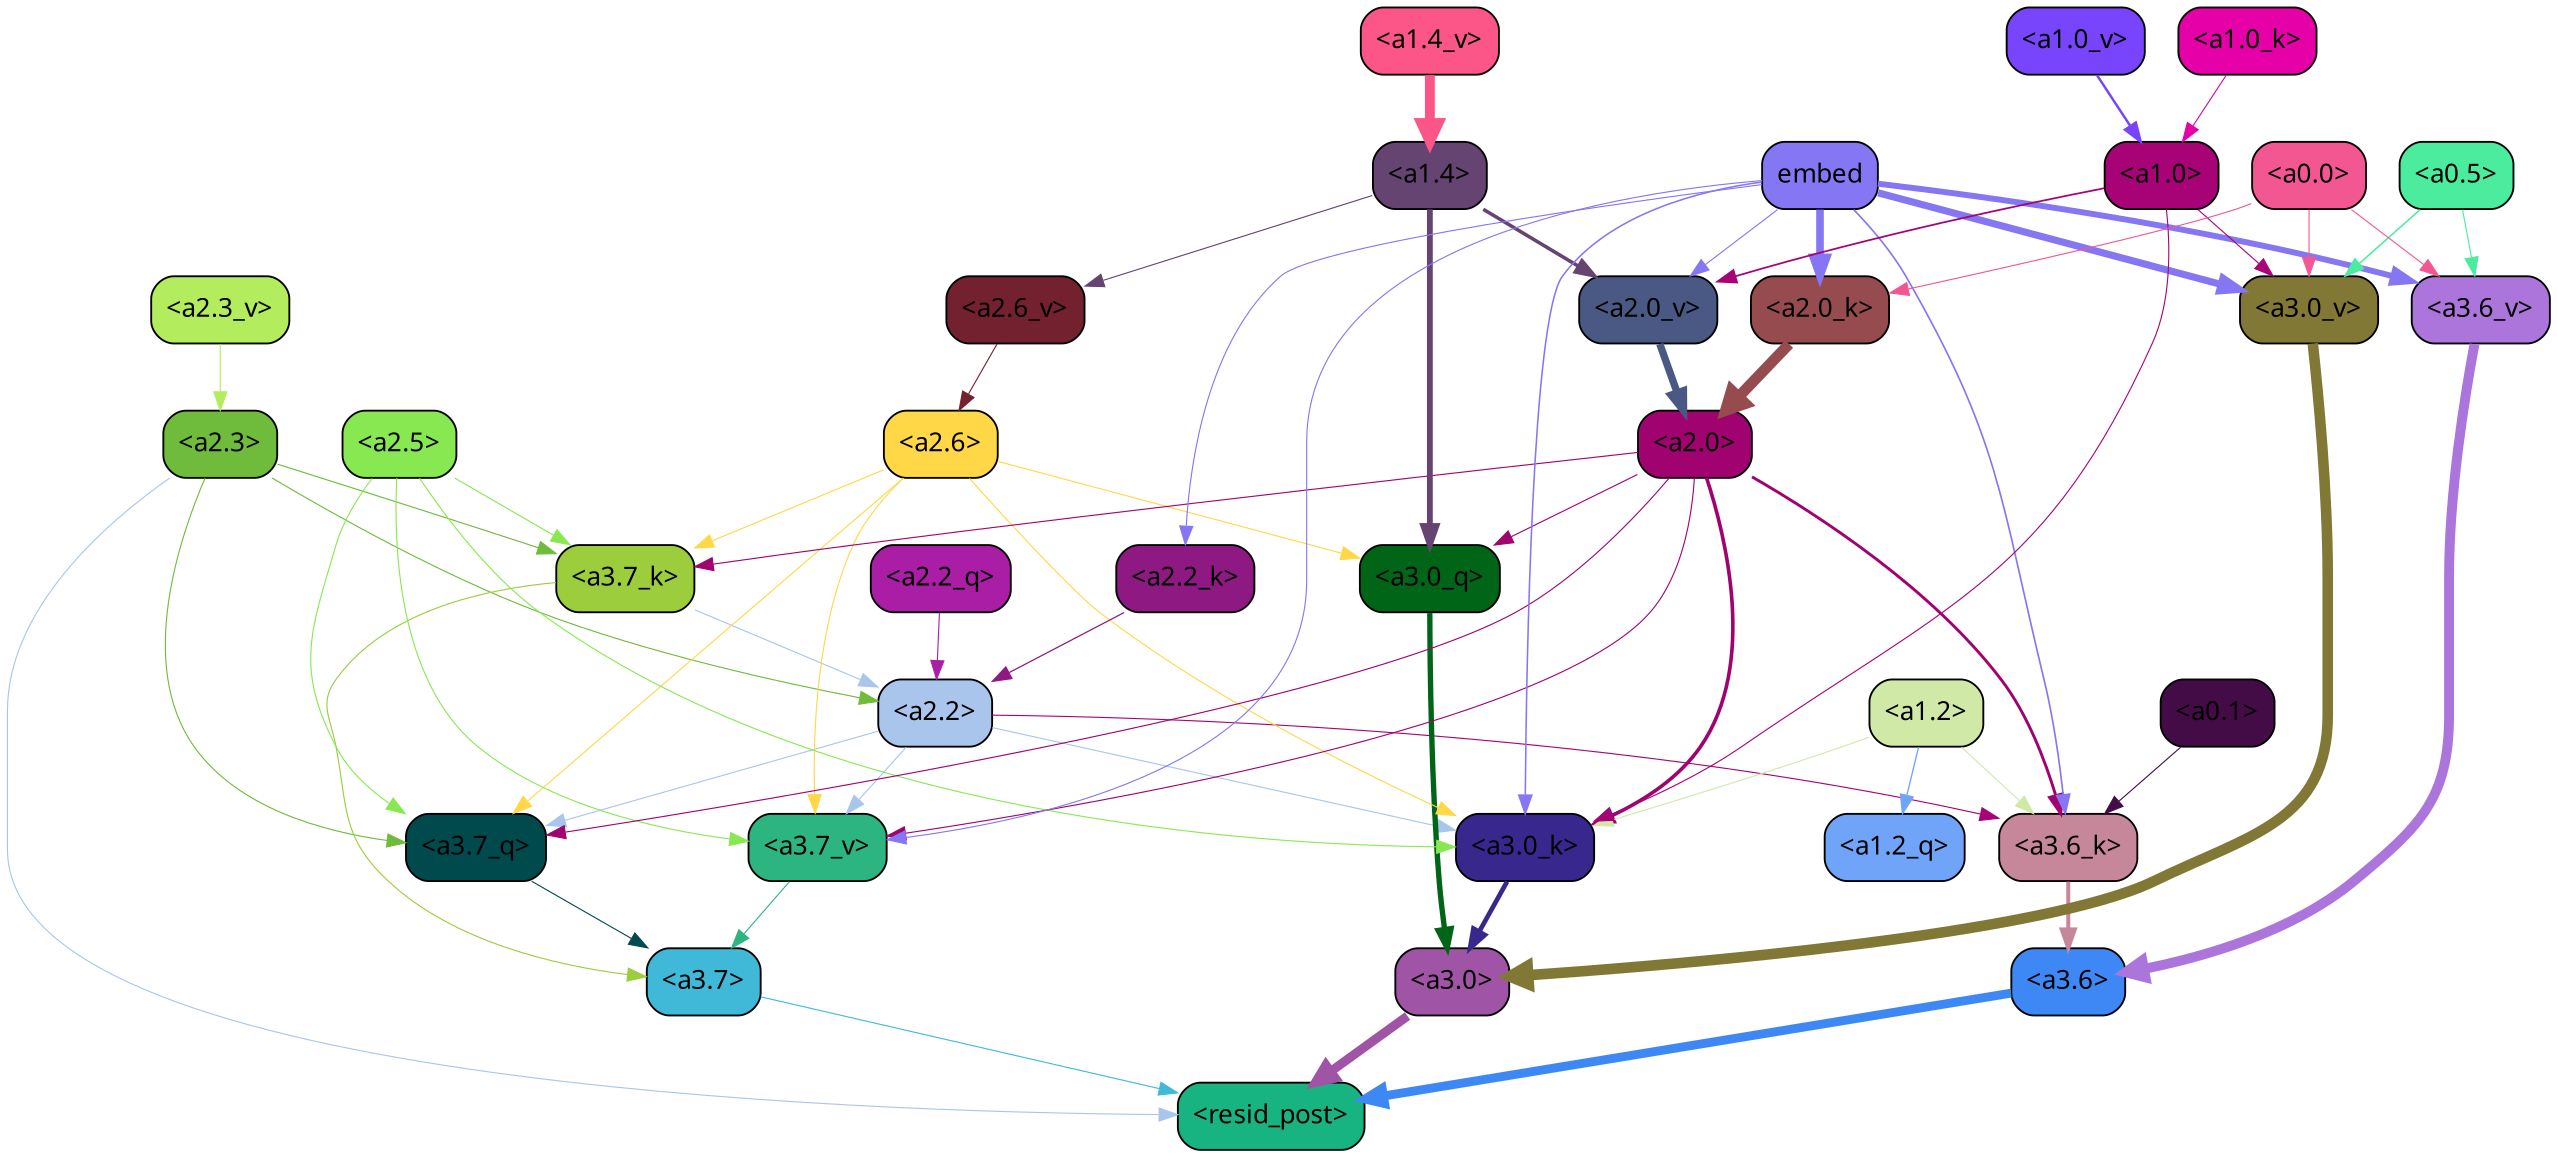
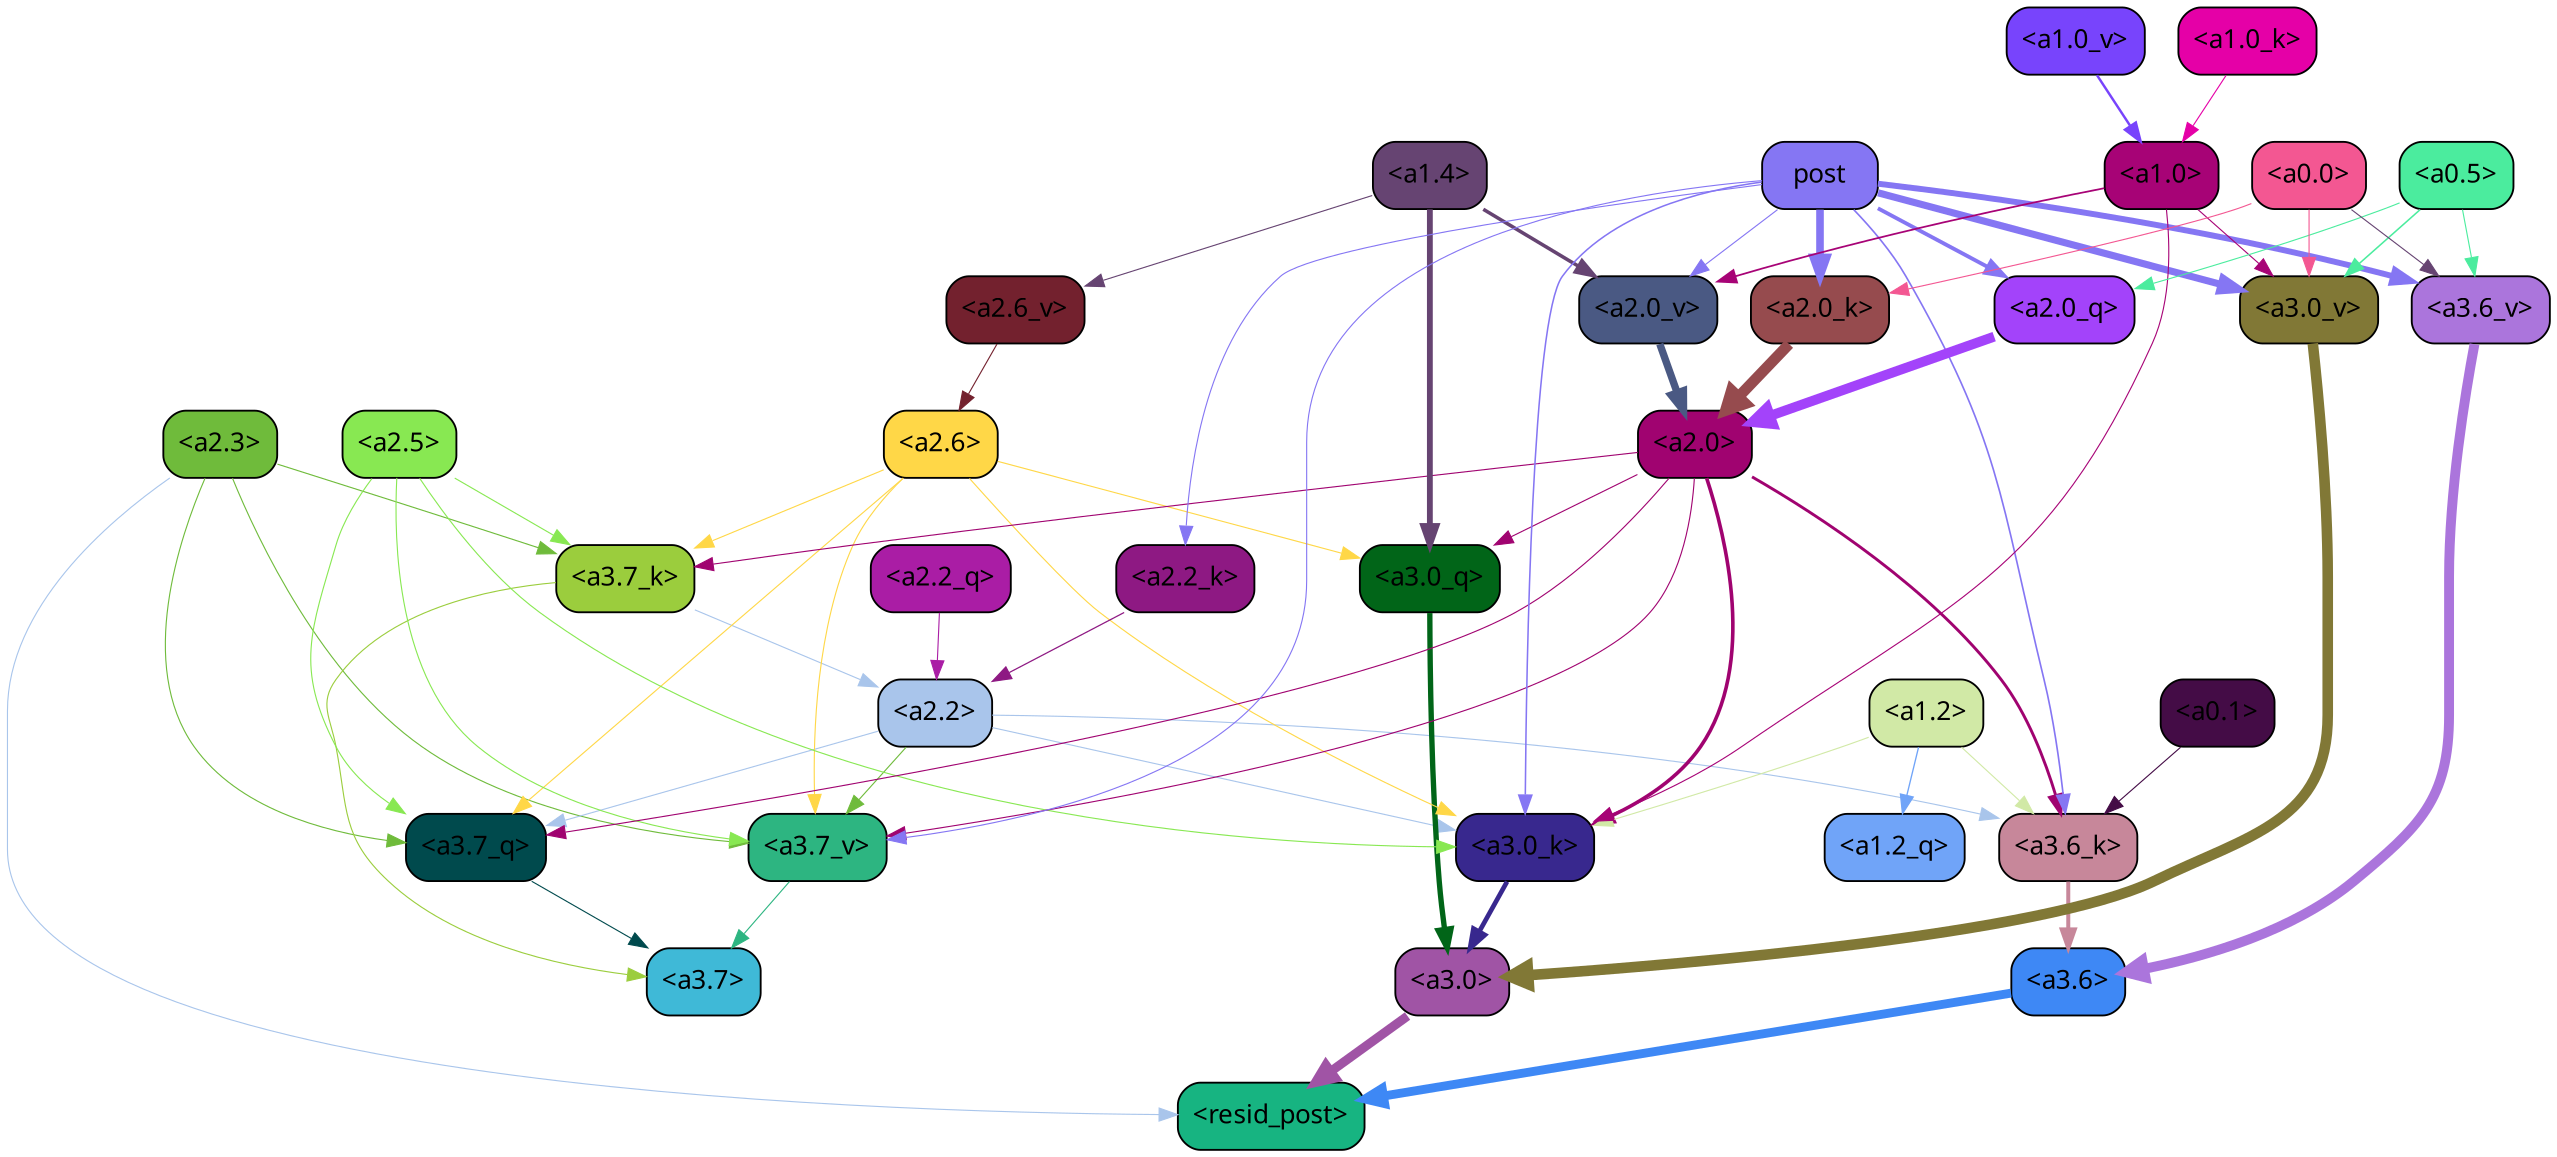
(1430, 41) -> none
(1820, 175) -> (1820, 175)
(2379, 230) -> (2379, 230)
(220, 310) -> none
none -> (2065, 310)
(600, 633) -> (419, 744)
(1489, 741) -> (1489, 741)
(893, 762) -> (893, 762)
(960, 1043) -> none
